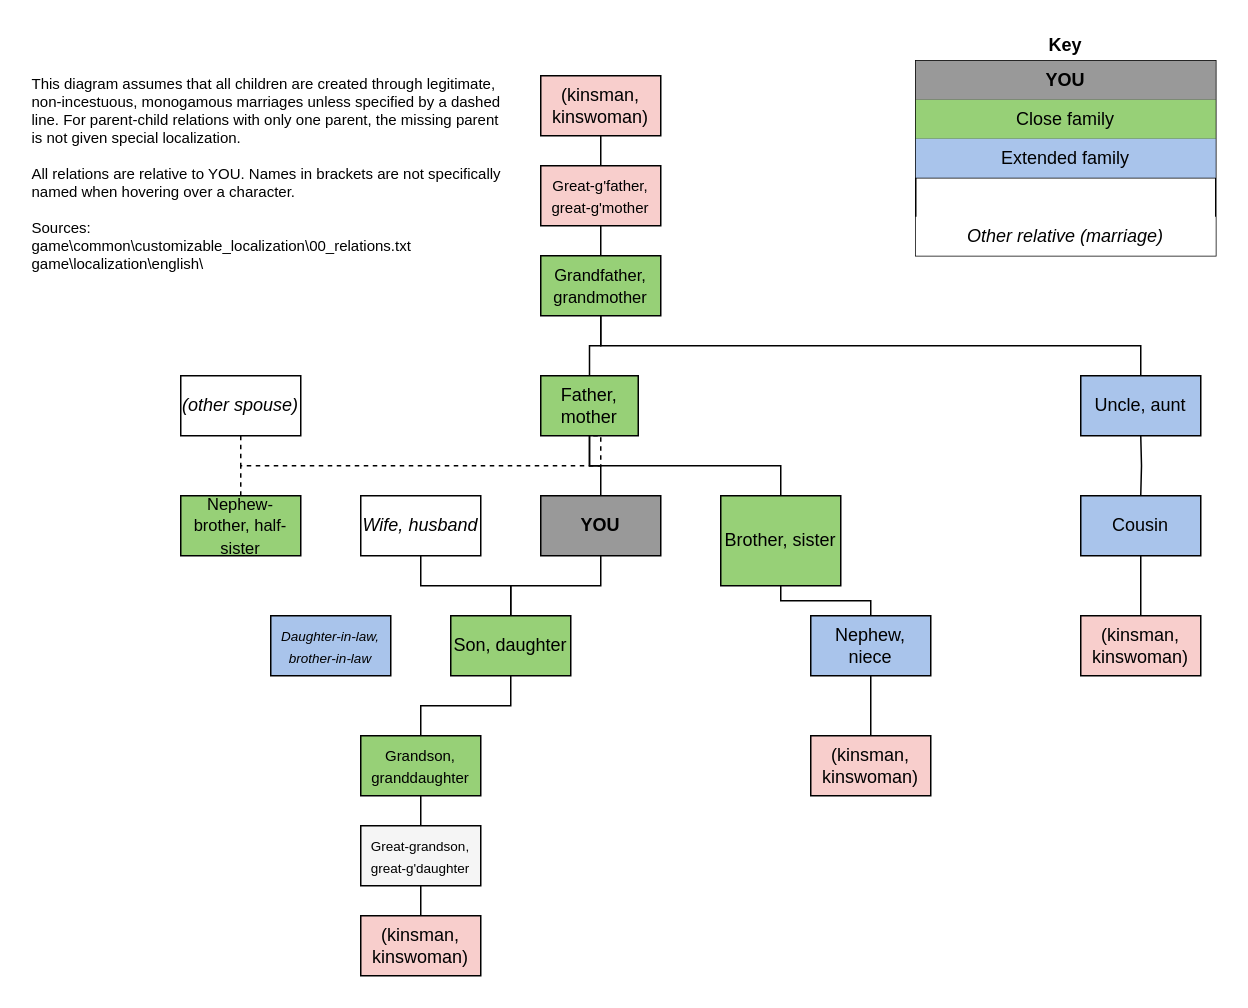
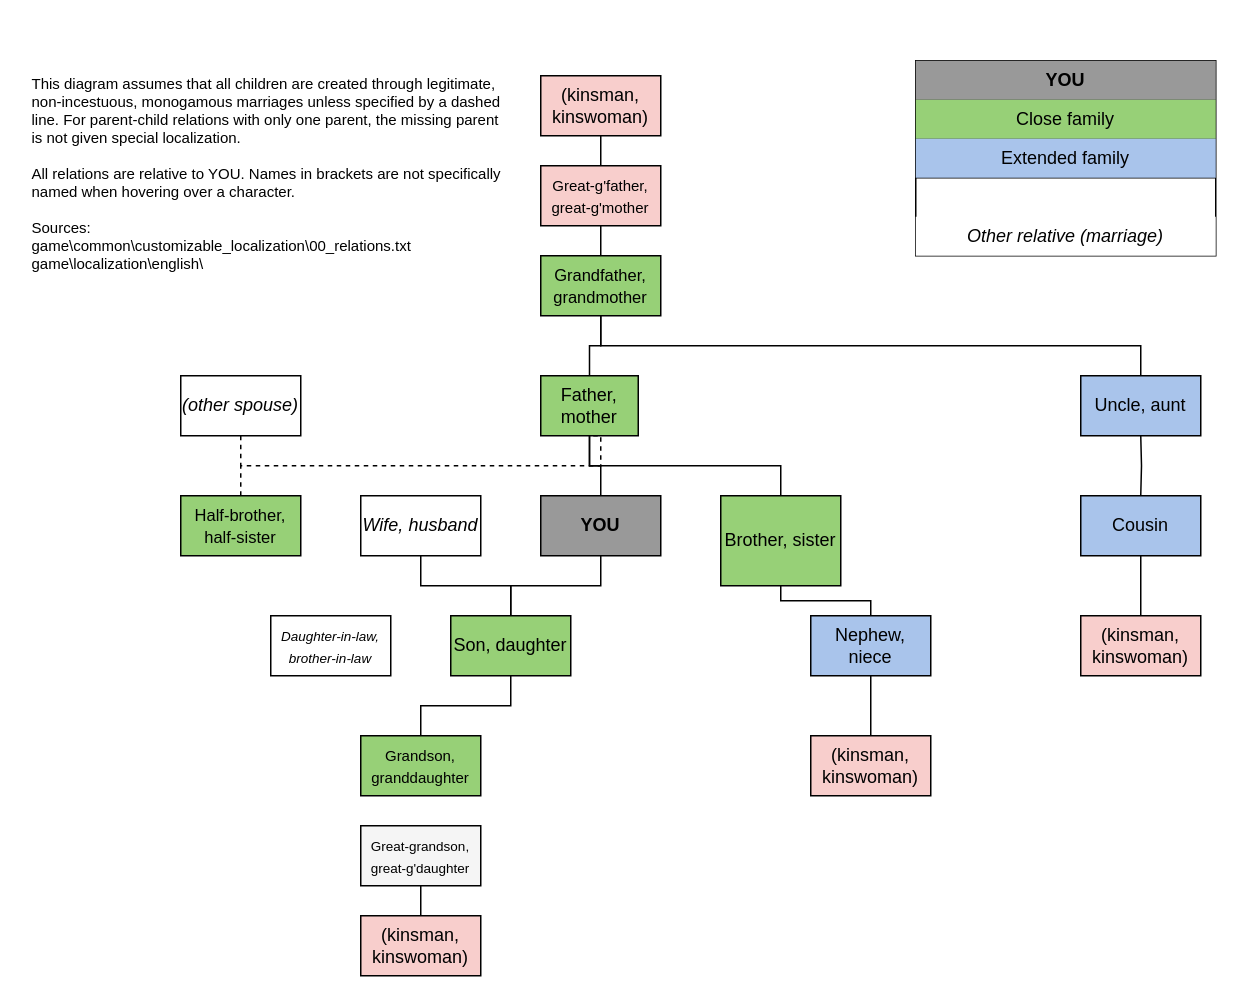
(1066, 46) -> none
(241, 526) -> (241, 526)
(331, 646) -> (331, 646)
(421, 811) -> none
